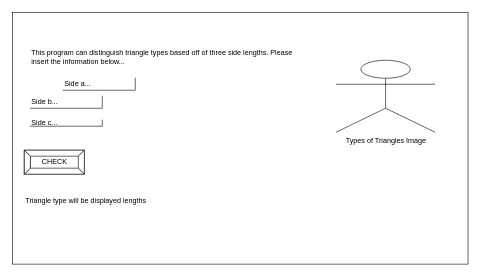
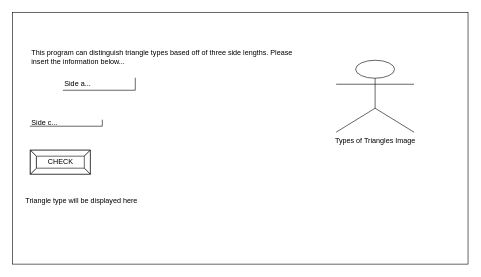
(386, 96) -> (375, 96)
(66, 102) -> none
(54, 162) -> (60, 162)
(92, 201) -> (87, 201)
